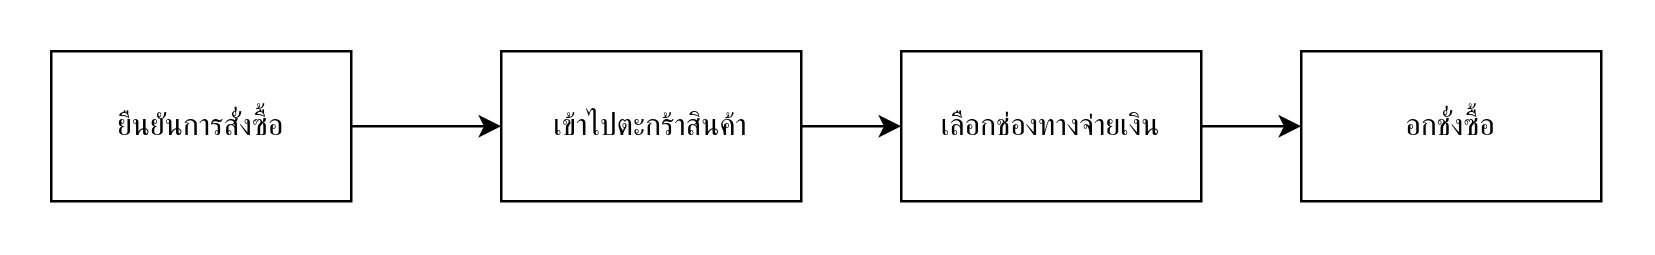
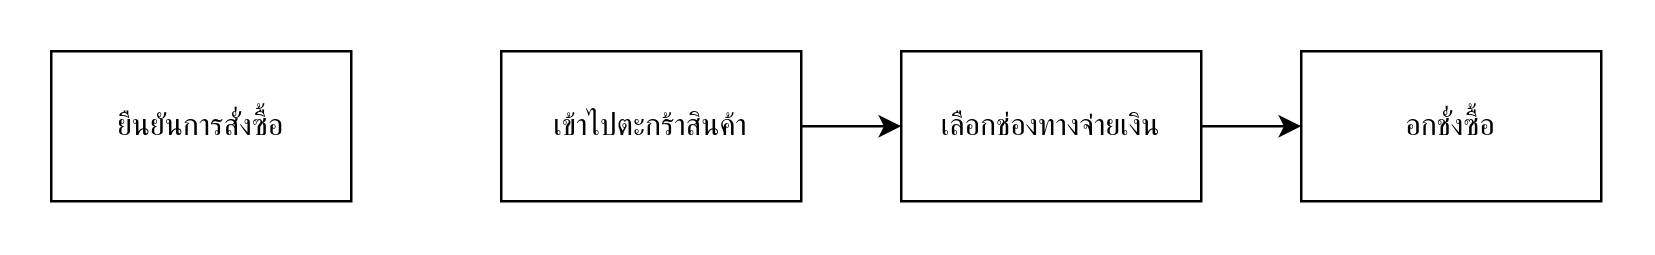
(418, 126) -> none
